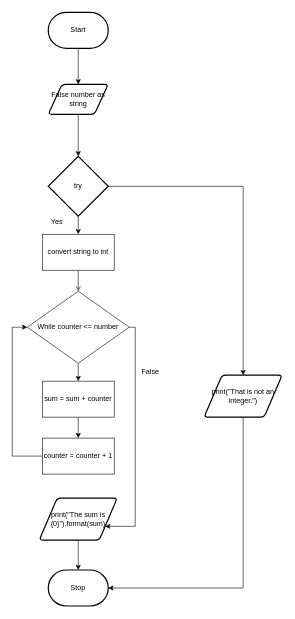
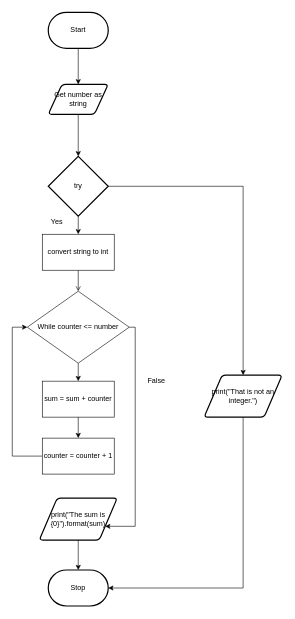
(78, 99) -> (78, 99)
(150, 372) -> (156, 381)
